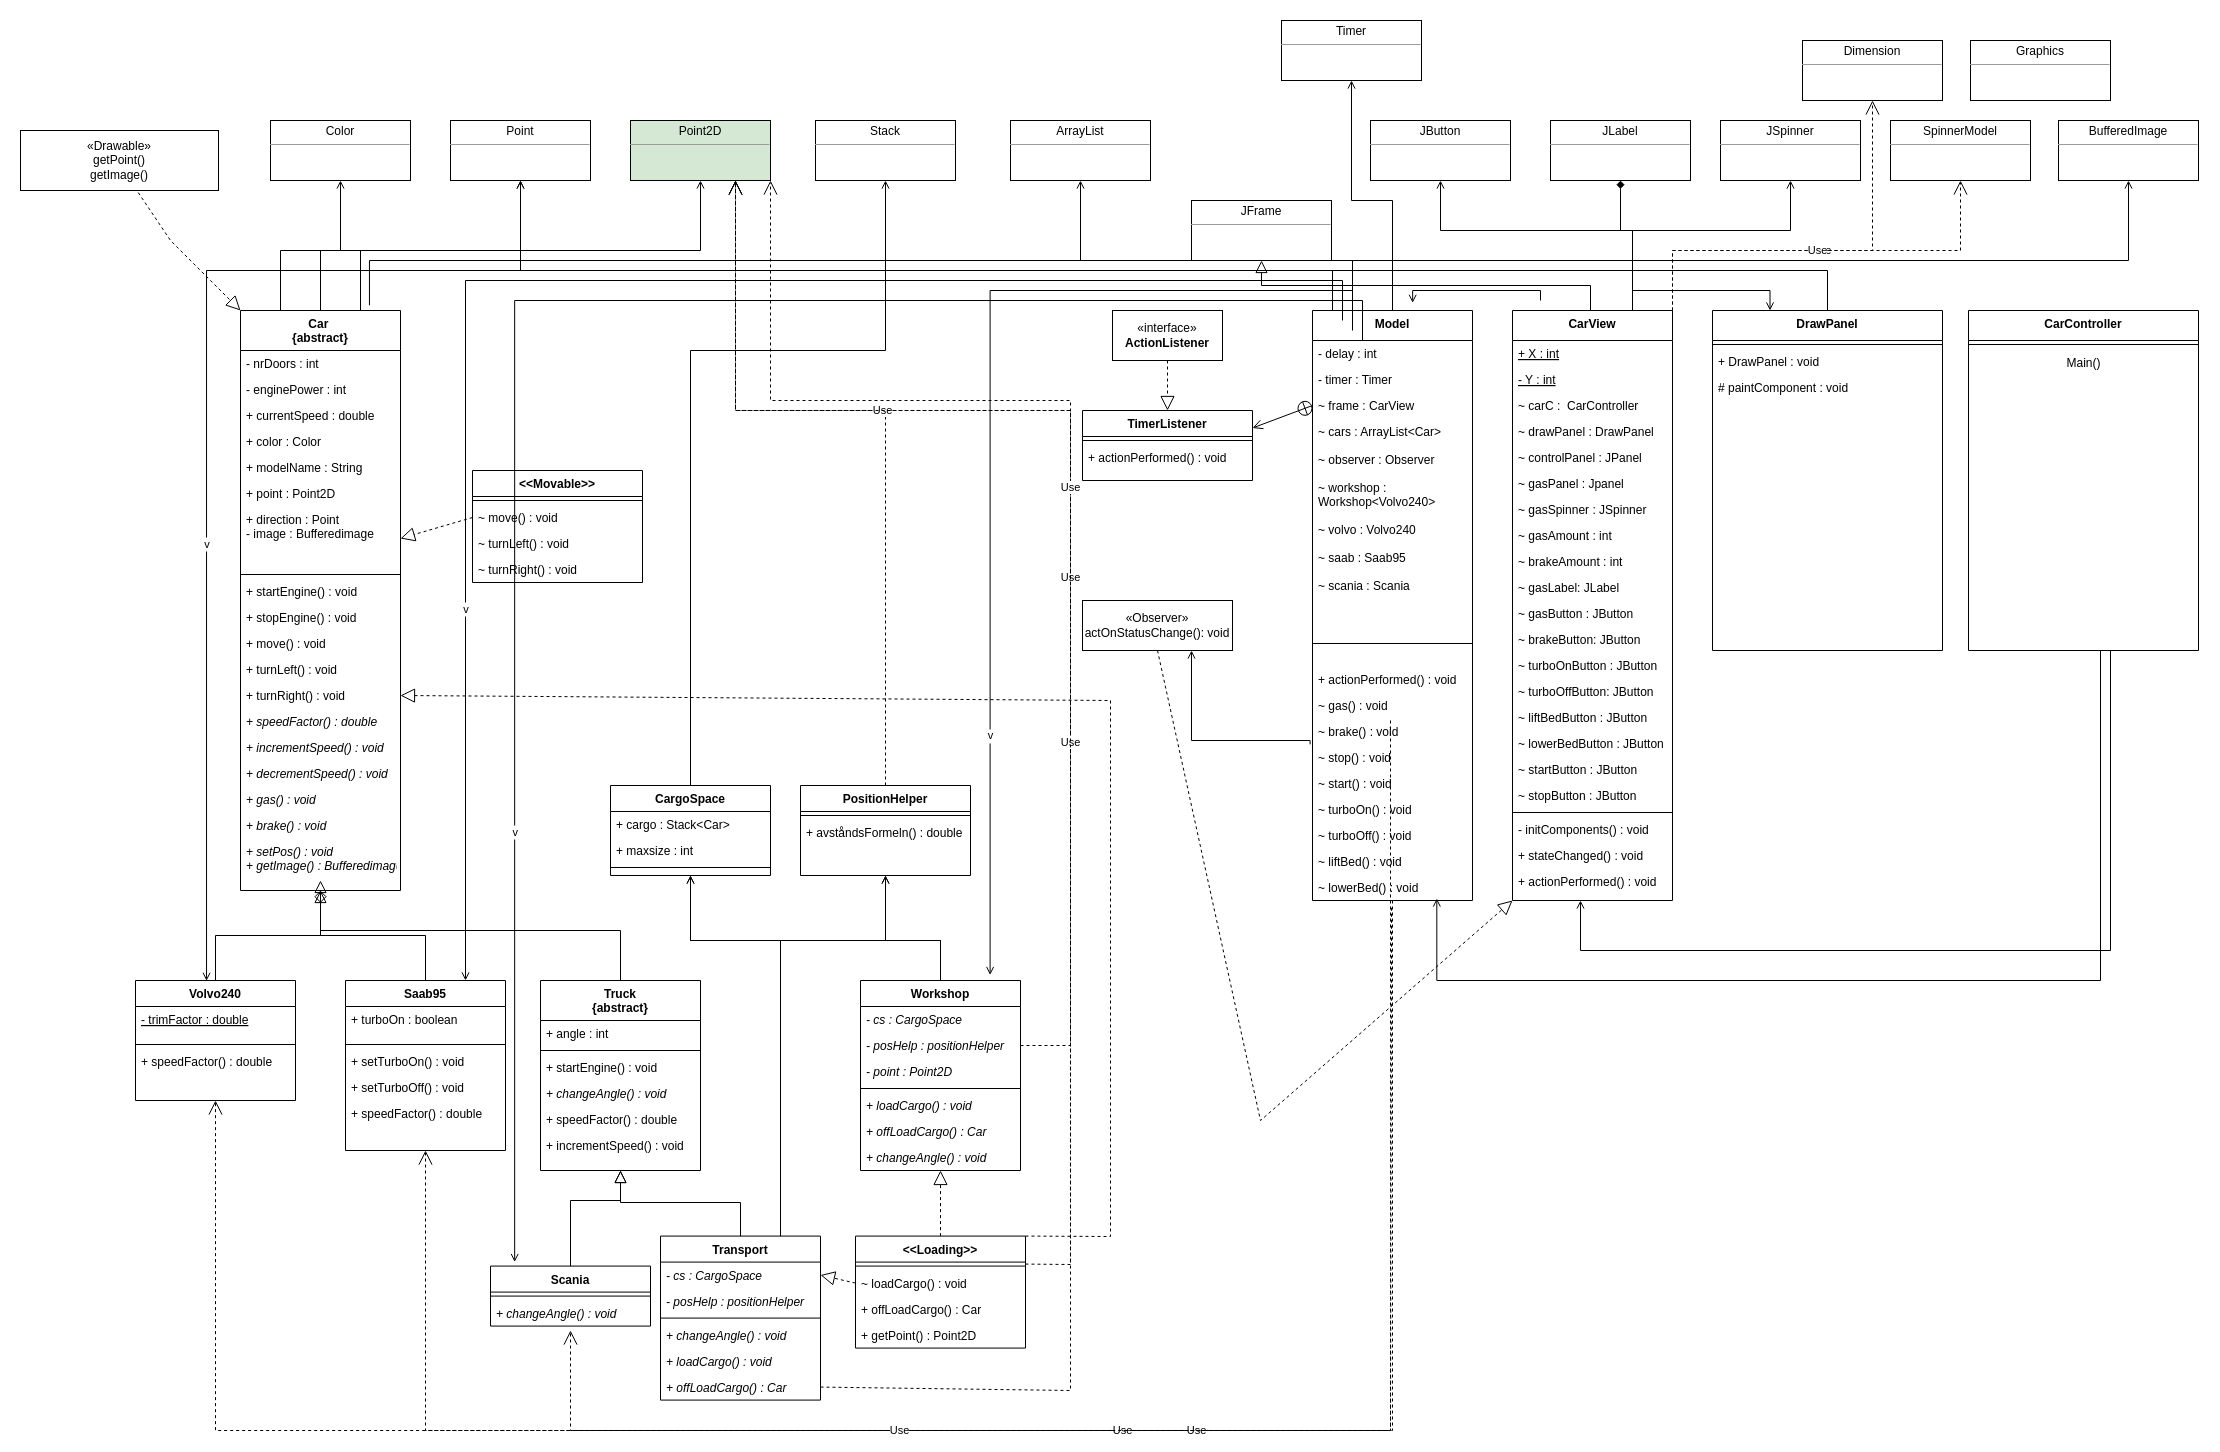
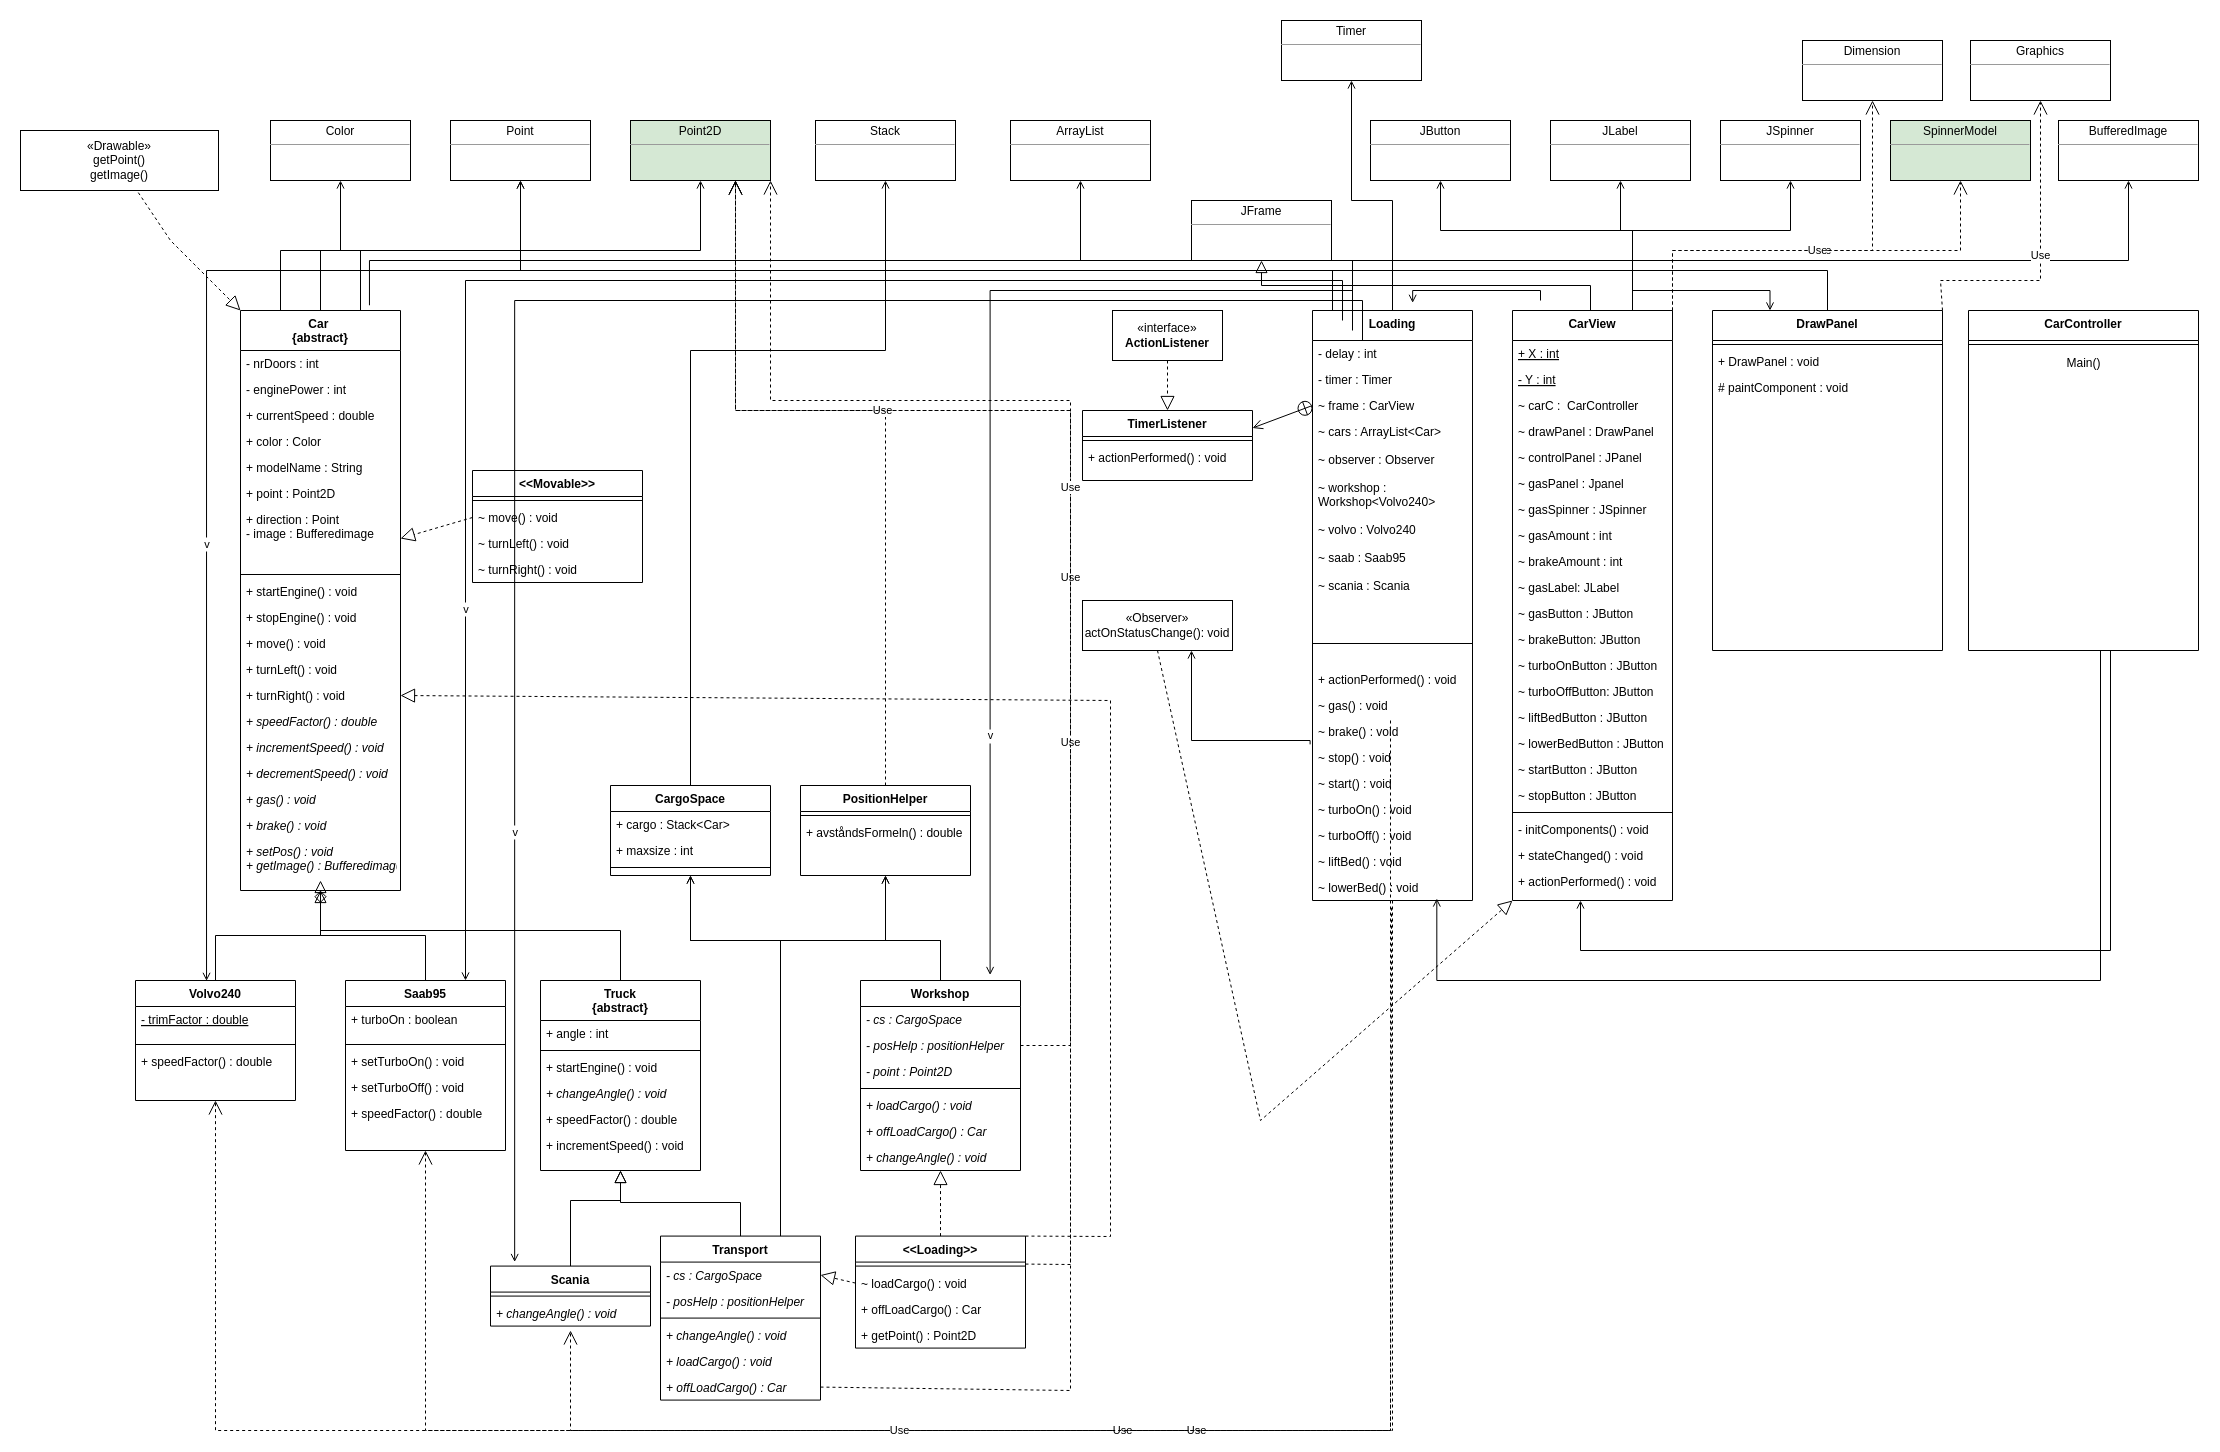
(1961, 151) -> (1961, 151)
(1621, 189) -> (1621, 186)
none -> (2041, 257)
(1392, 324) -> (1392, 324)
